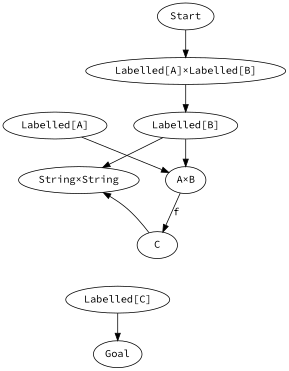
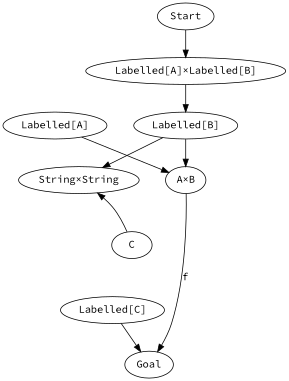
(173, 209) -> (182, 271)
